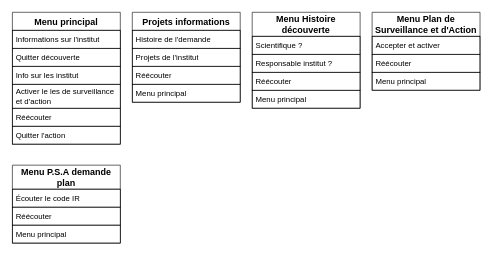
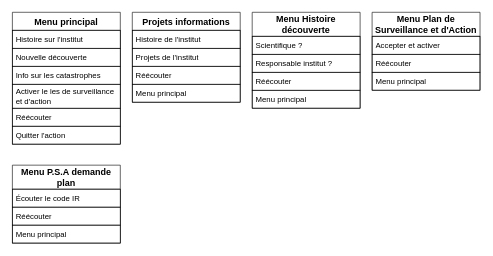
(67, 39) -> (58, 39)
(176, 39) -> (176, 39)
(53, 57) -> (54, 57)
(56, 75) -> (66, 75)
